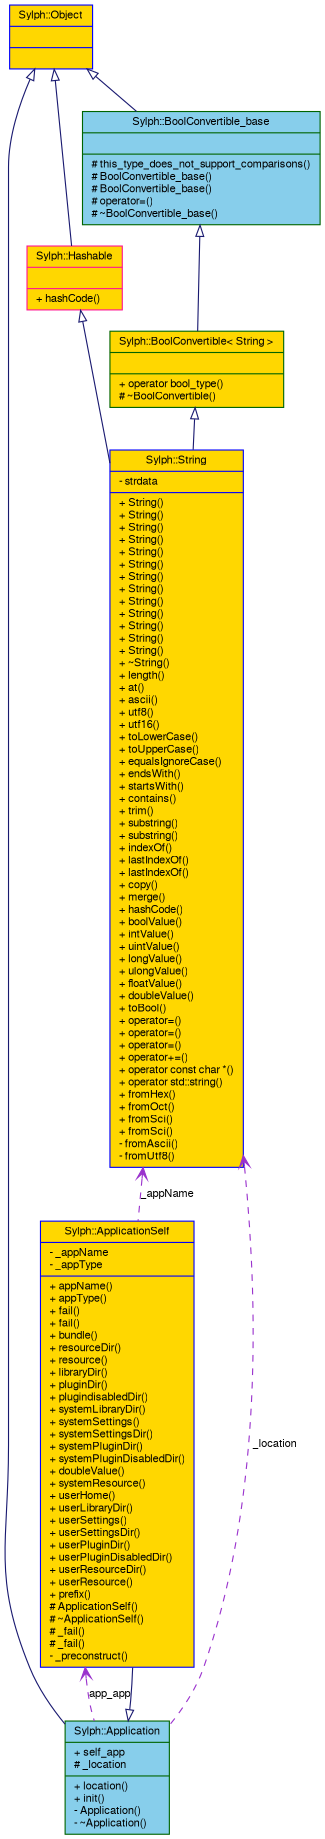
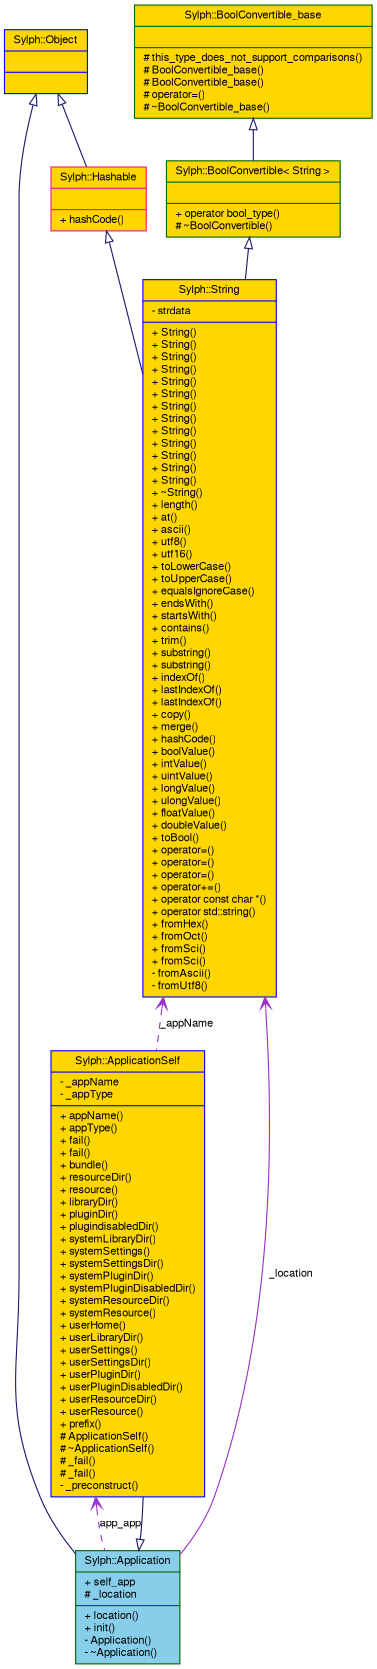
(116, 94) -> none
(201, 168) -> (253, 62)
(247, 1453) -> (260, 1289)
(87, 1471) -> (115, 1301)
